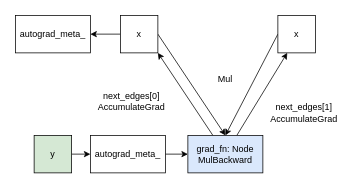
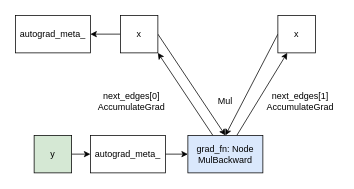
(225, 79) -> (225, 102)
(304, 113) -> (300, 102)
